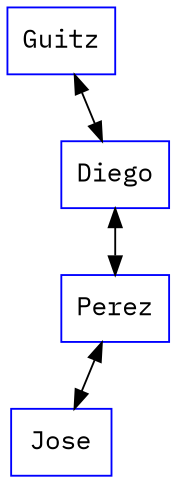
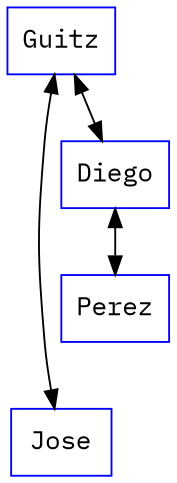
(88, 376) -> (39, 242)
